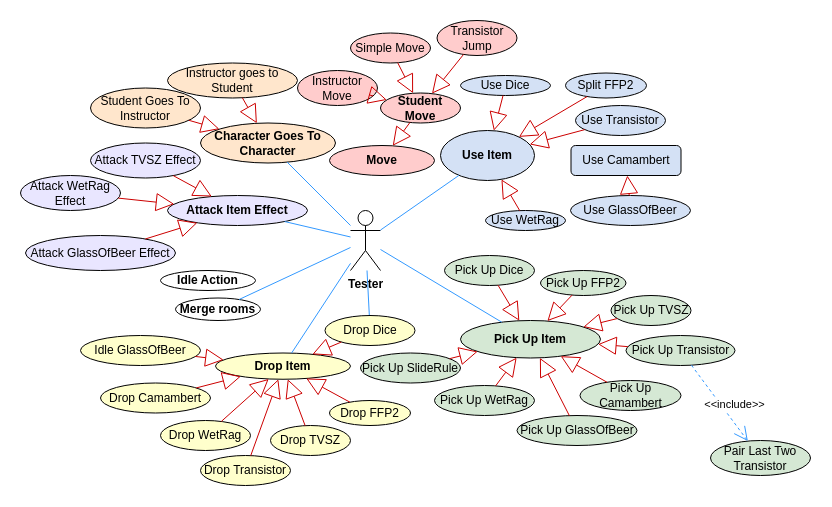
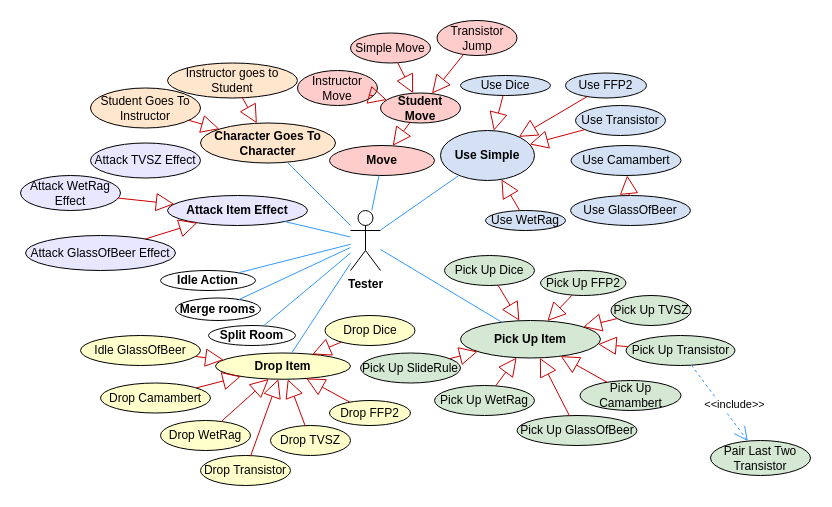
(606, 86) -> (606, 86)
(488, 156) -> (488, 156)
(626, 161) -> (626, 161)
(184, 182) -> none
none -> (294, 259)
none -> (307, 290)
(368, 293) -> (375, 193)
none -> (252, 336)
